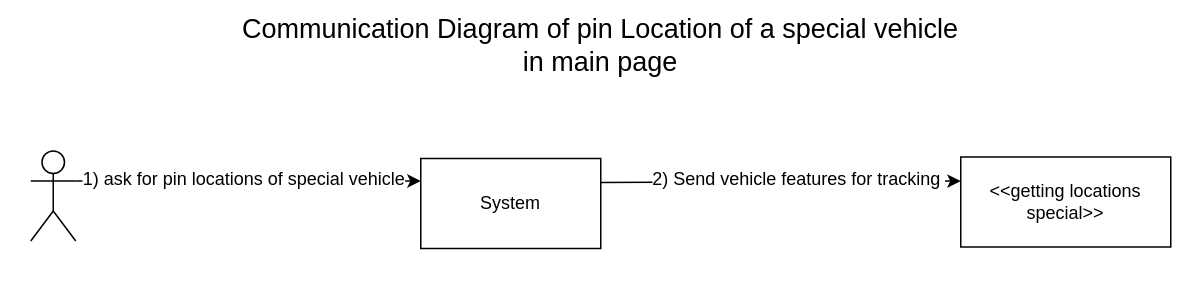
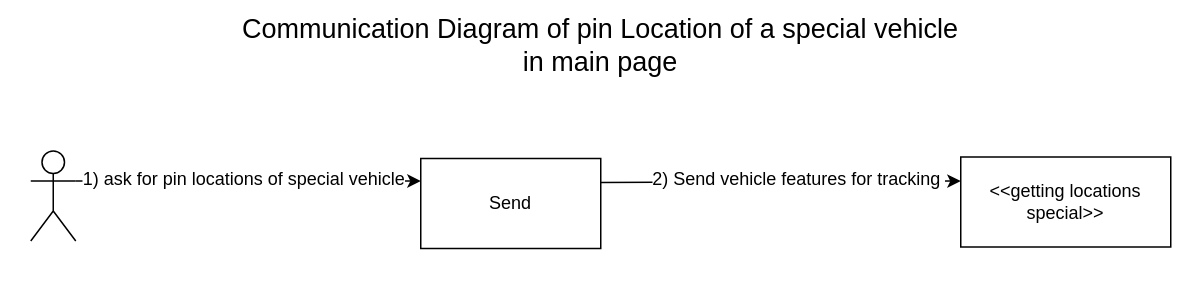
(511, 203) -> (511, 203)
